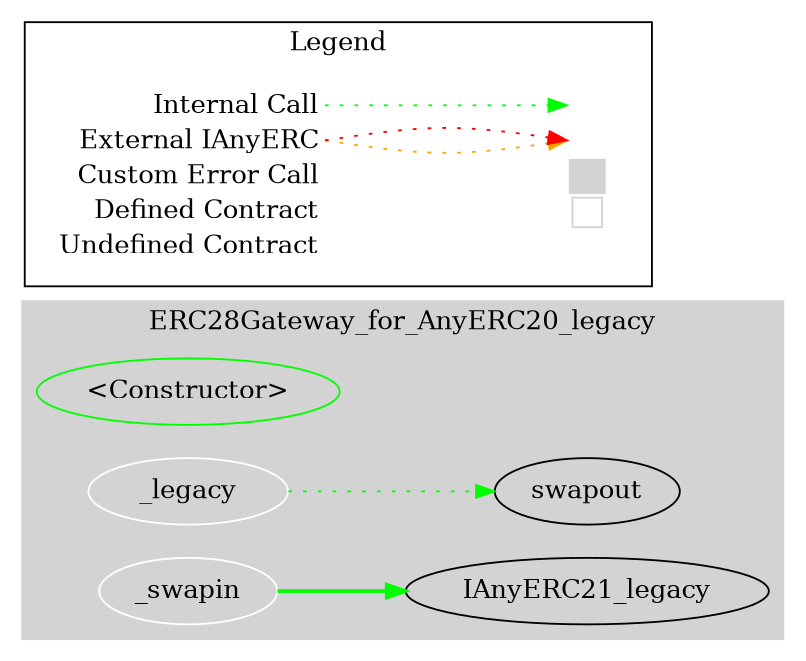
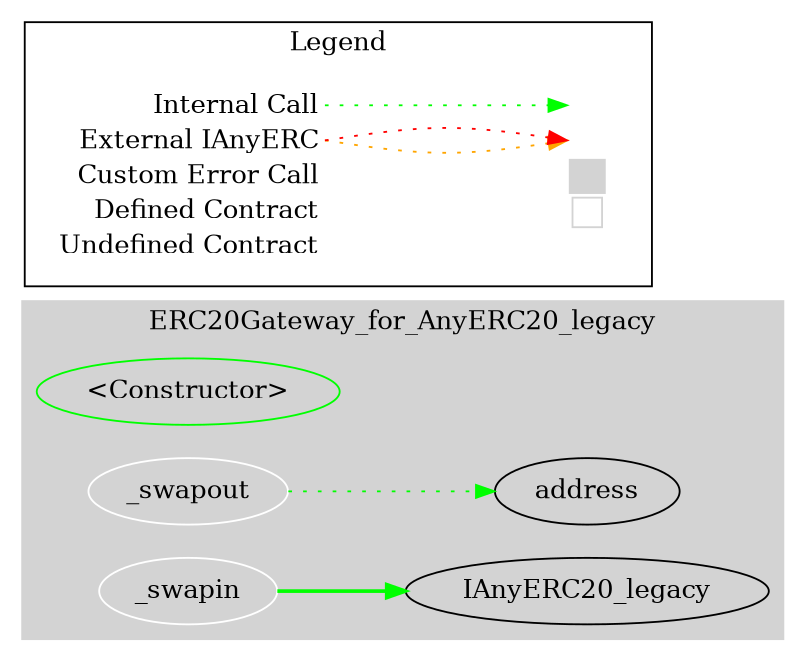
(403, 322) -> (403, 322)
(188, 491) -> (188, 491)
(587, 491) -> (587, 491)
(587, 591) -> (587, 591)
